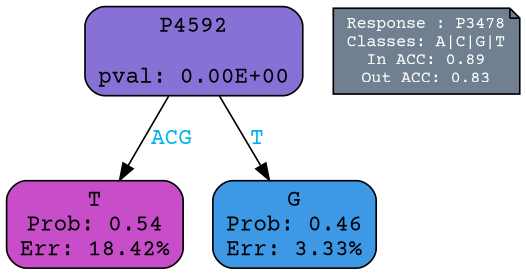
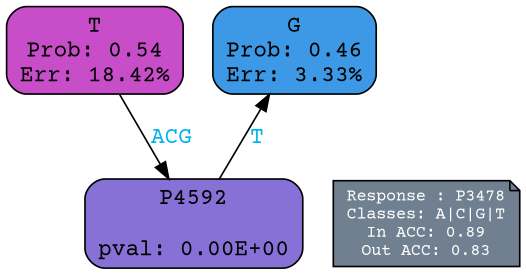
(148, 131) -> (140, 129)
